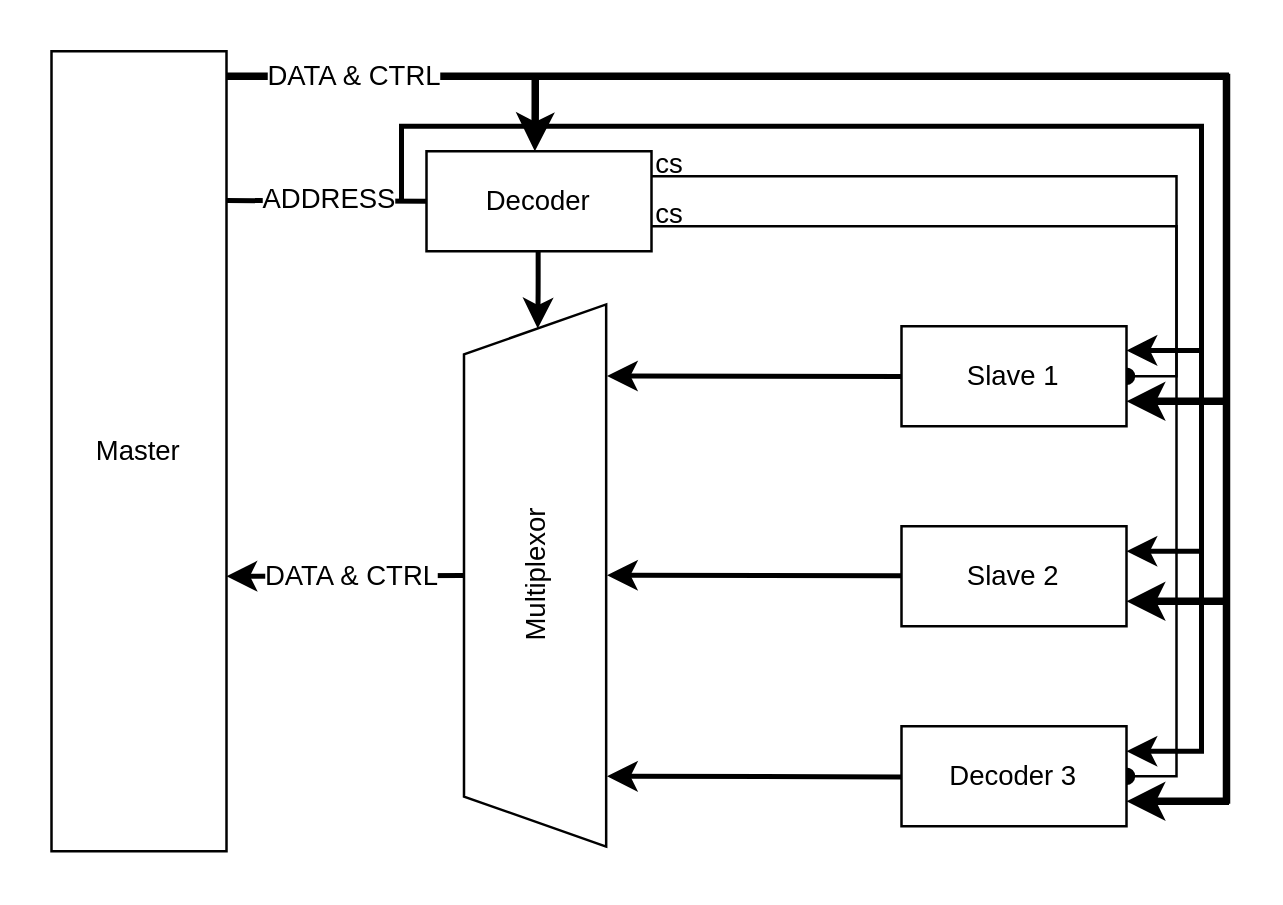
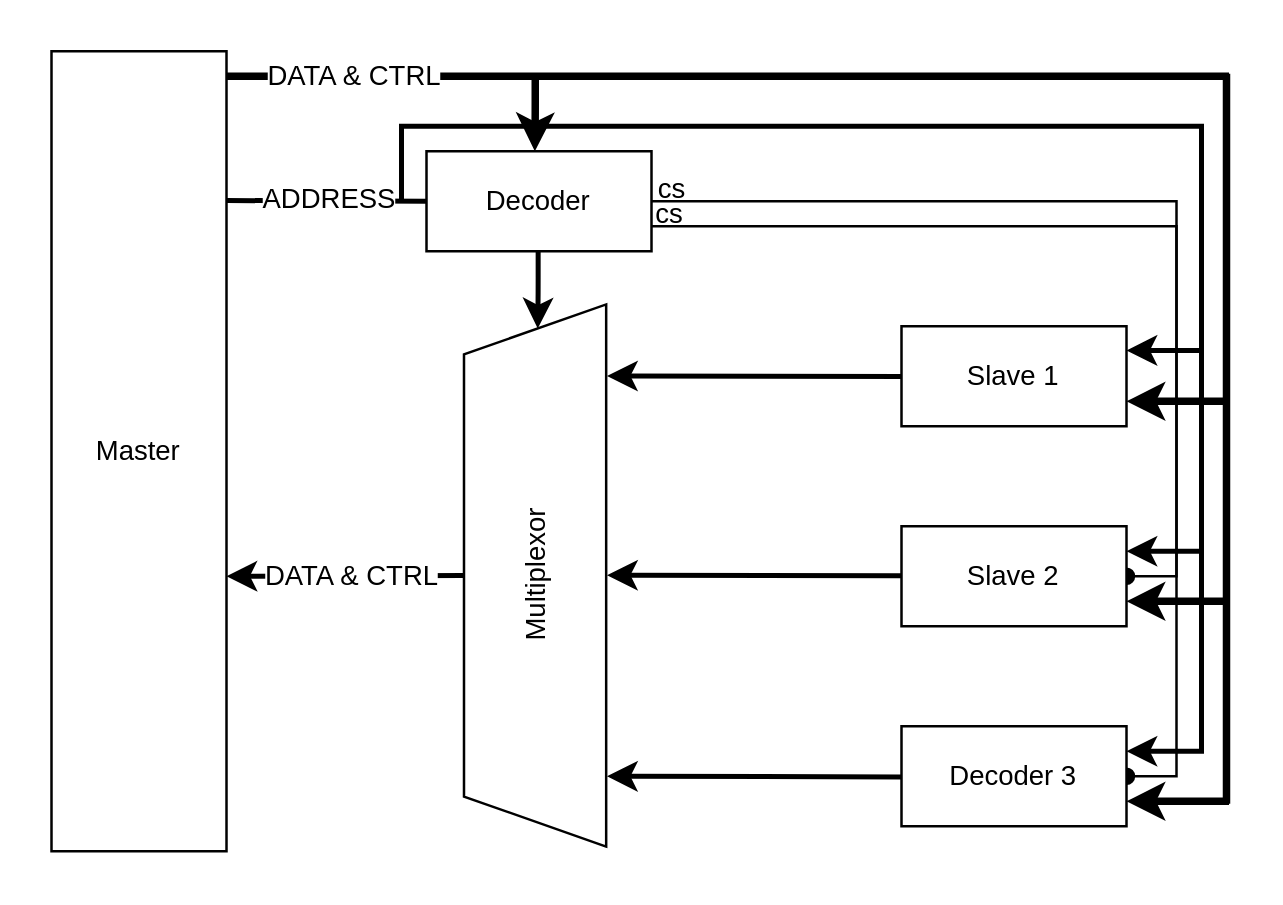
(924, 176) -> none
none -> (911, 201)
